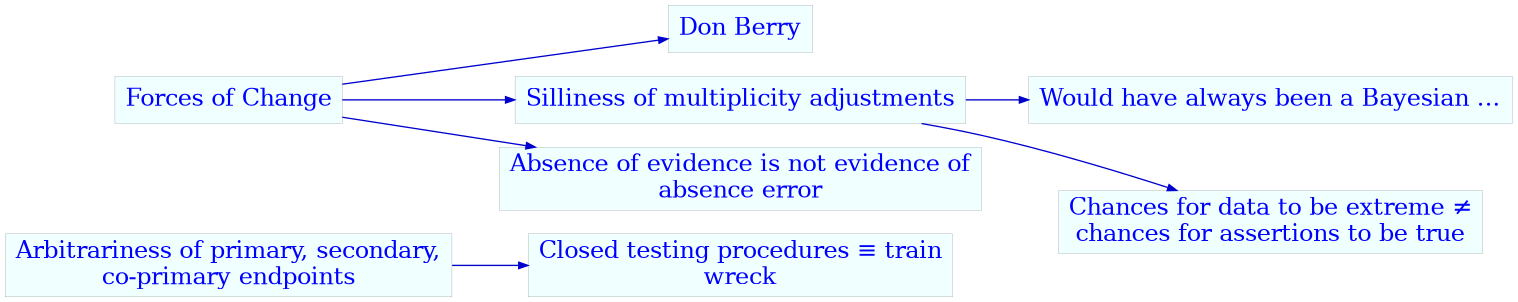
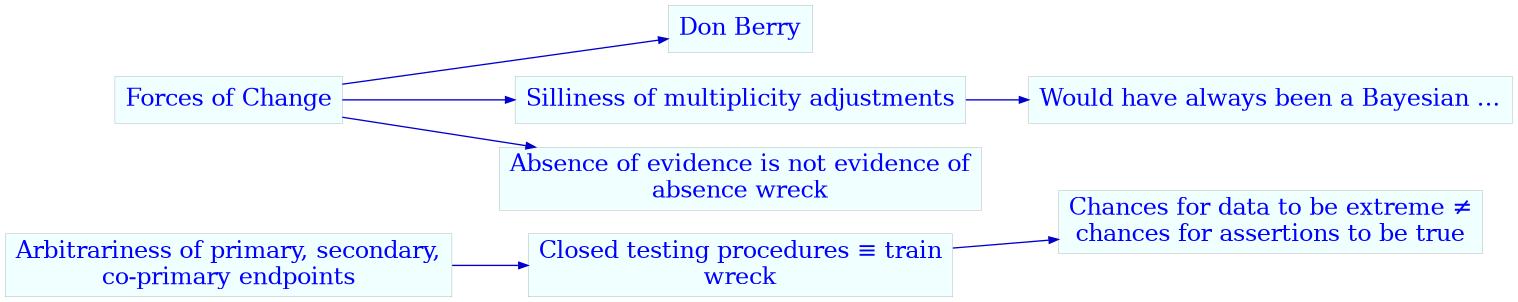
(1046, 151) -> (1001, 244)
(740, 191) -> (740, 191)
